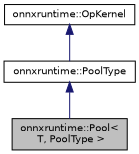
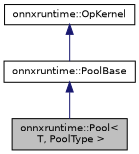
(70, 72) -> (70, 72)
